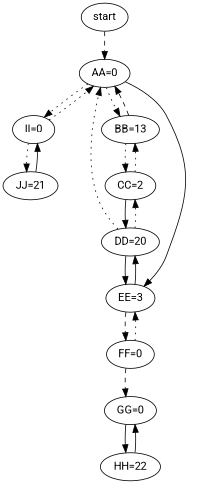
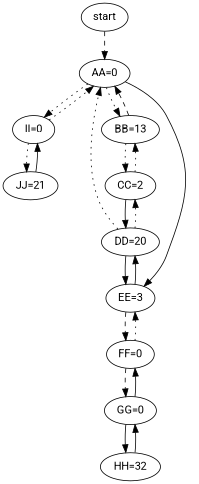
none -> (136, 387)
(130, 467) -> (130, 467)
